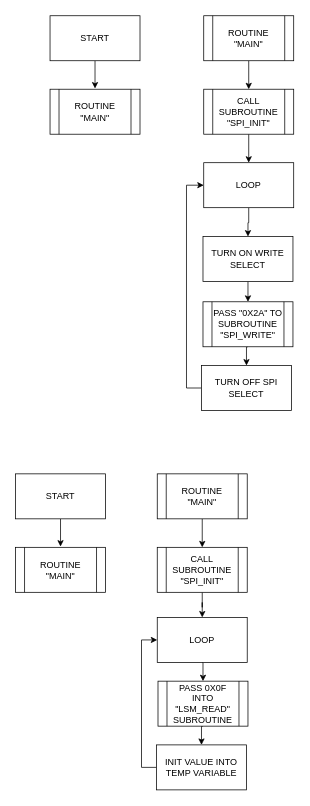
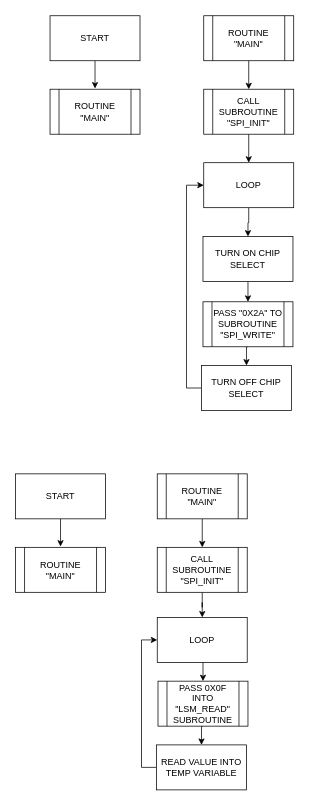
(248, 259) -> (248, 259)
(246, 388) -> (246, 388)
(201, 768) -> (201, 768)
